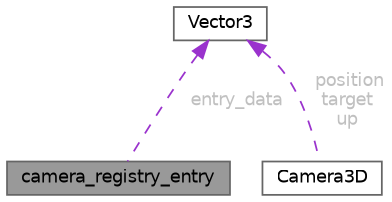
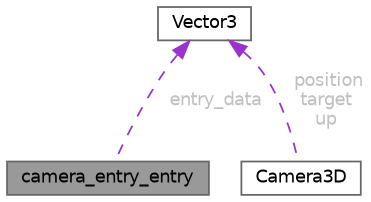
(118, 178) -> (108, 178)
